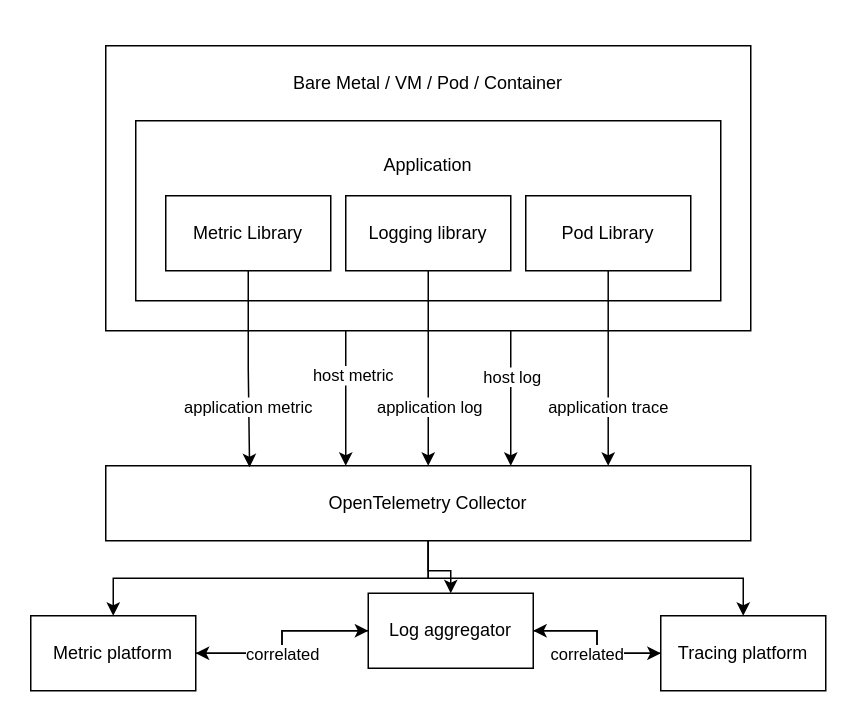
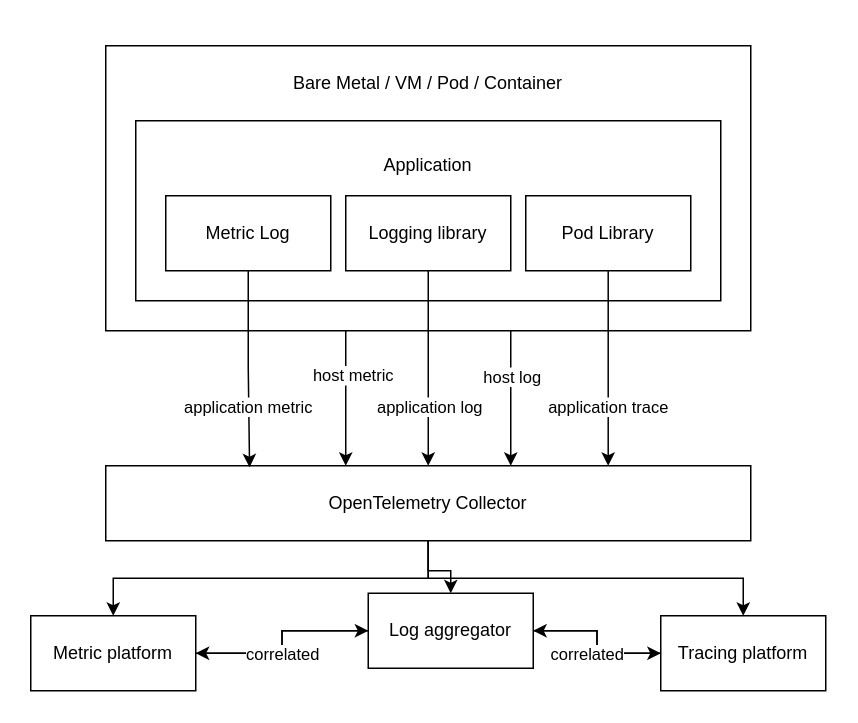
(248, 233) -> (248, 233)
